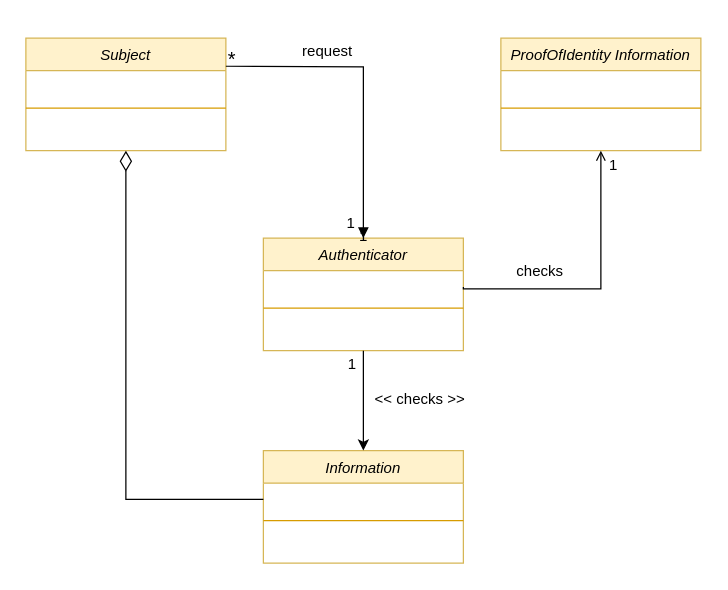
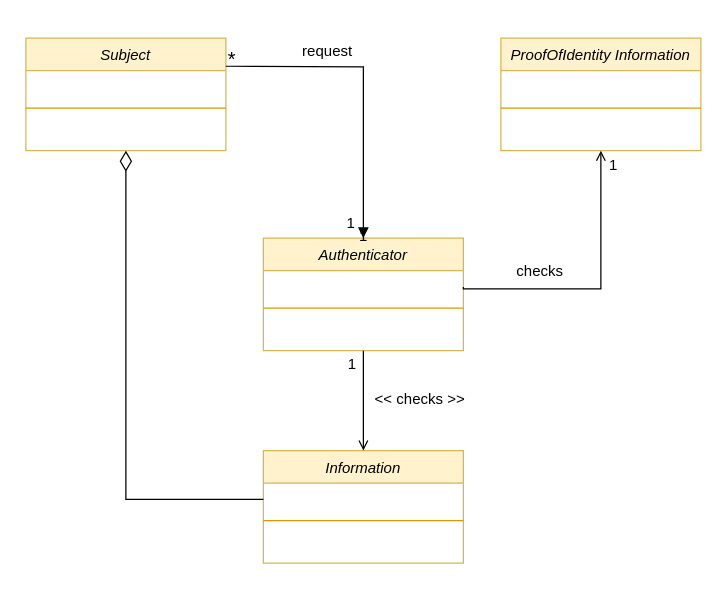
(363, 441) -> (363, 443)
